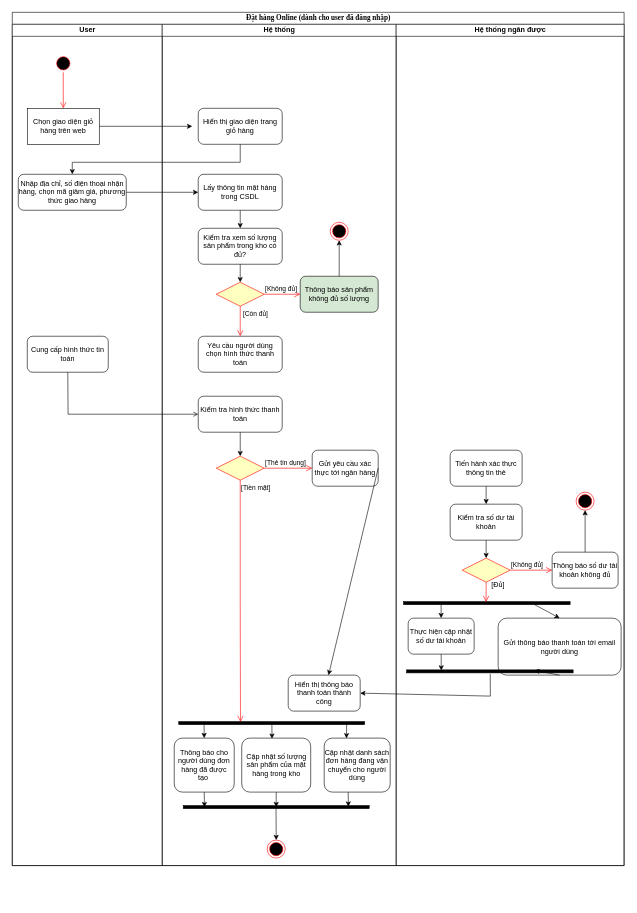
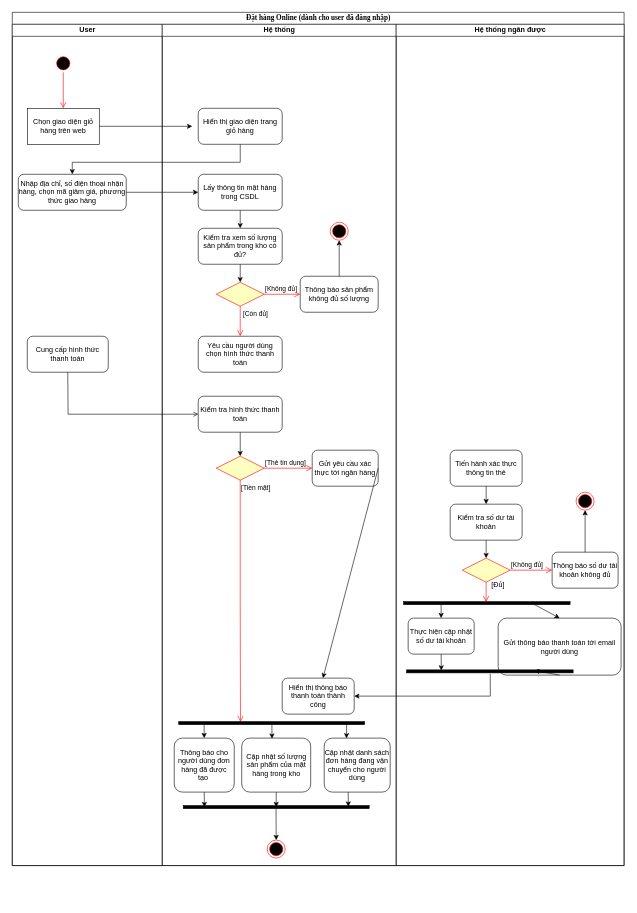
(339, 294) -> (339, 294)
(68, 354) -> (68, 354)
(324, 693) -> (318, 696)
